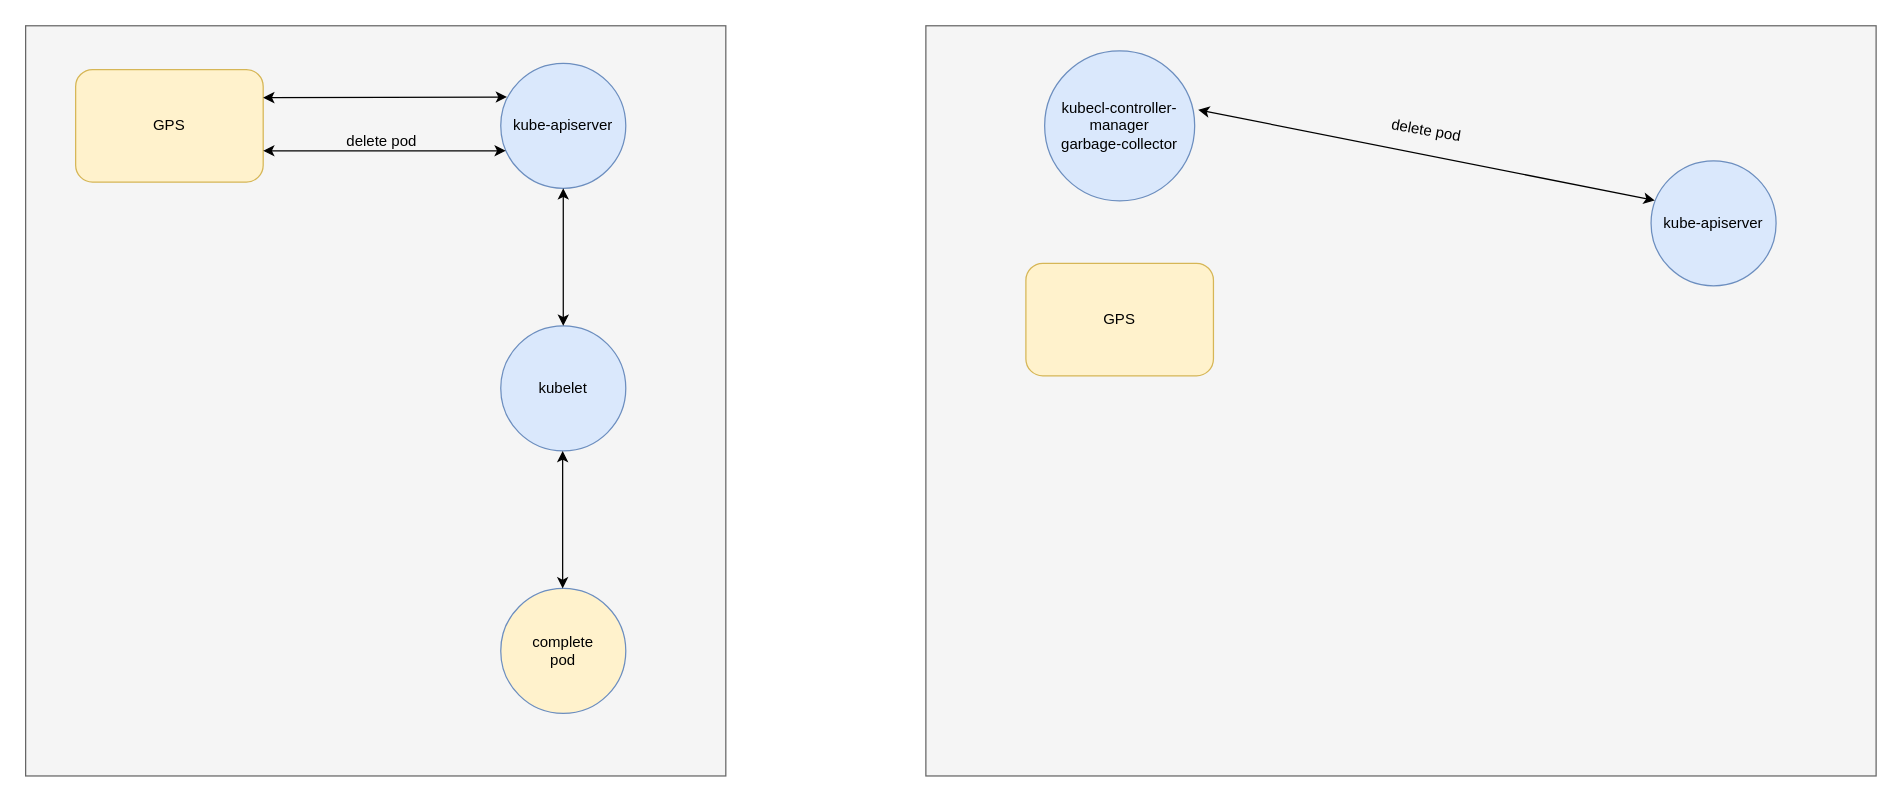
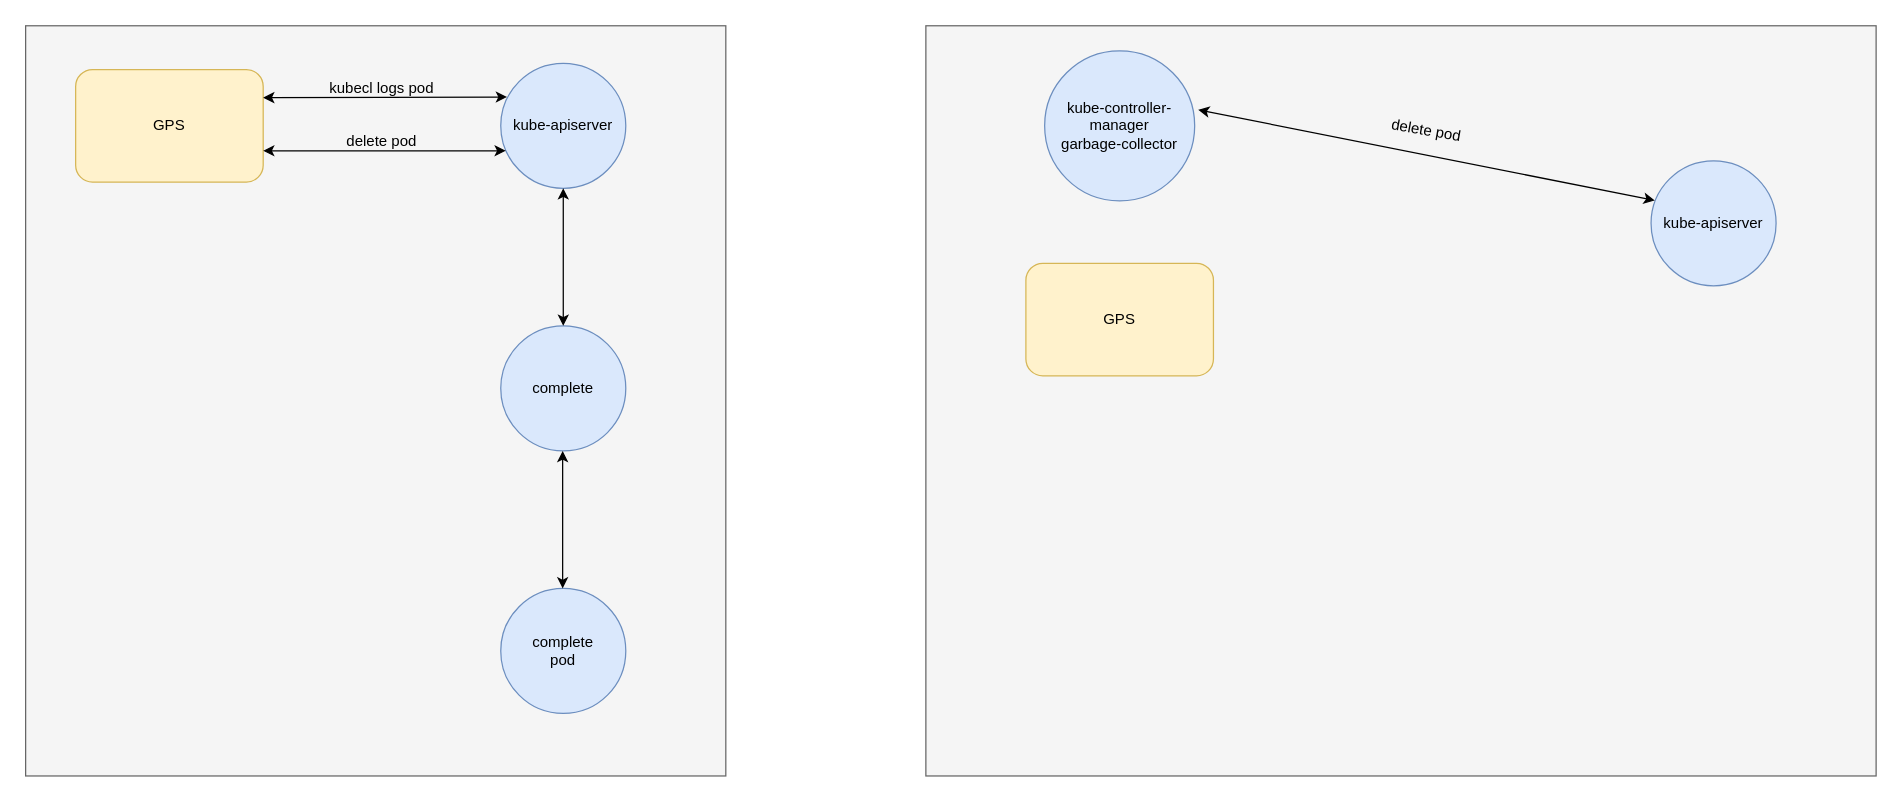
none -> (382, 88)
(1119, 126) -> (1119, 126)
(563, 388) -> (563, 388)
(563, 651) -> (563, 651)
